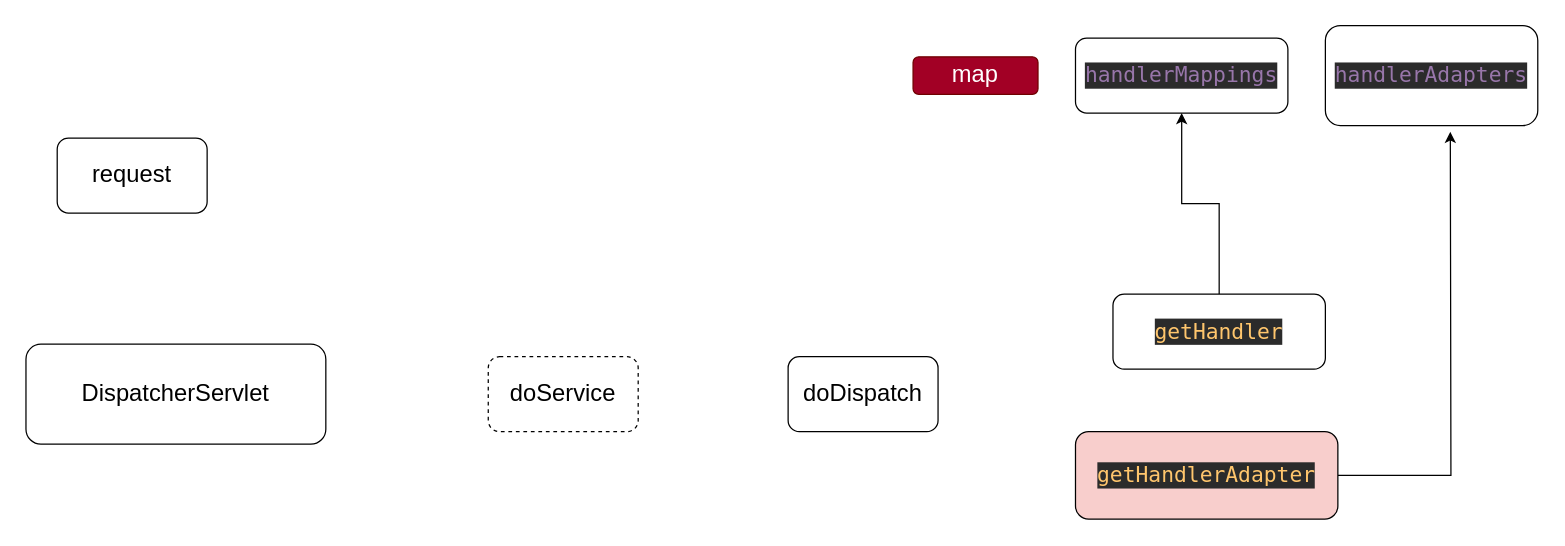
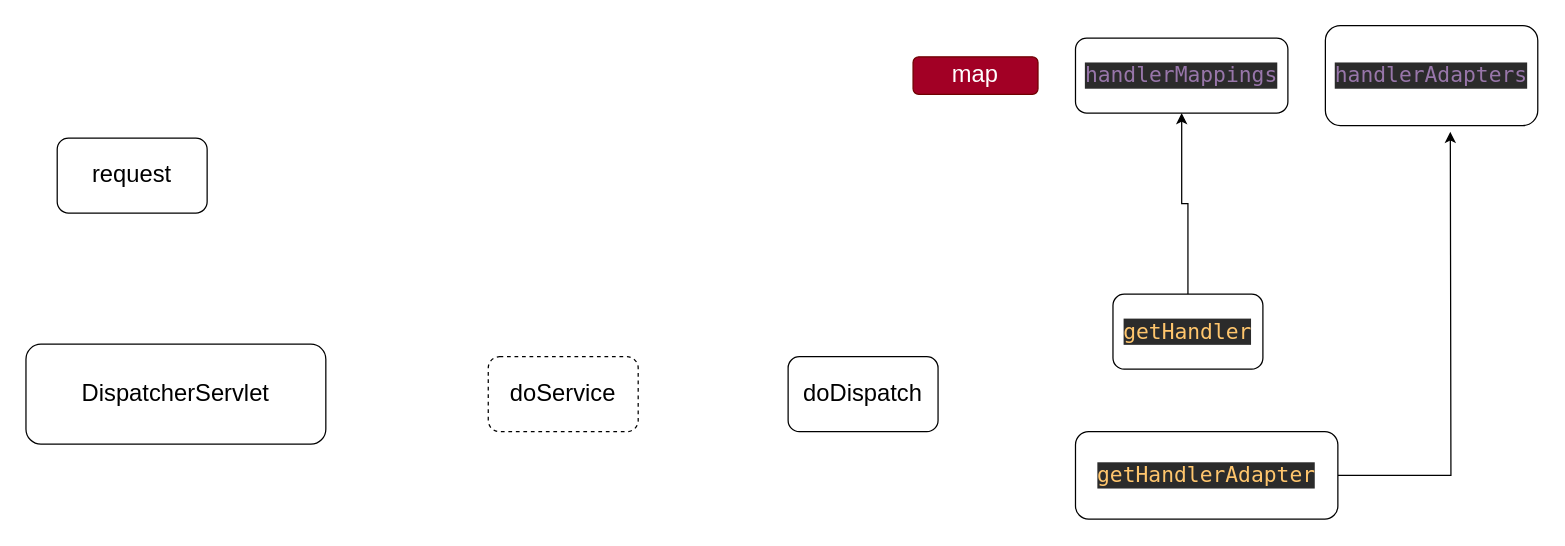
(1219, 332) -> (1188, 332)
(1207, 476) -> (1207, 476)
